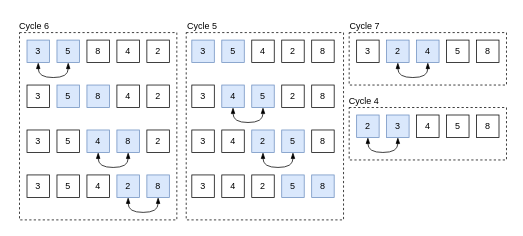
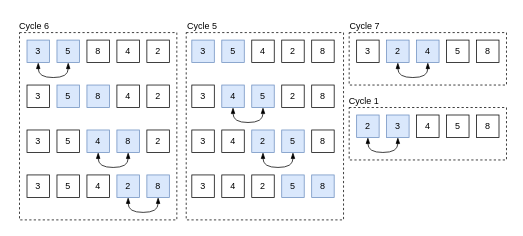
(364, 102) -> (364, 102)
